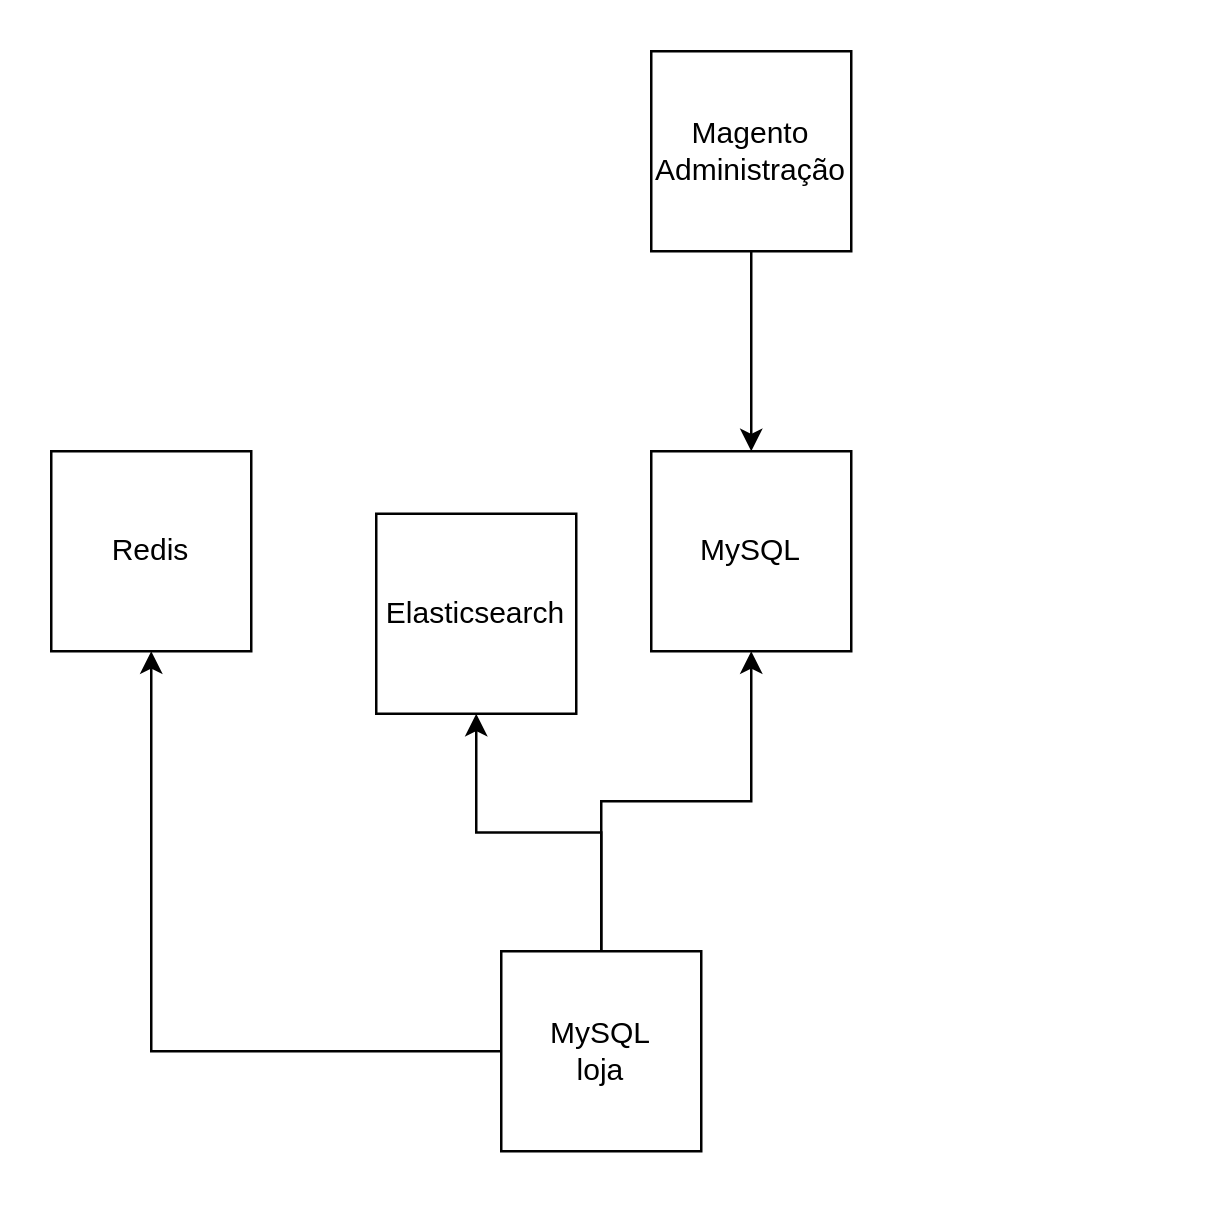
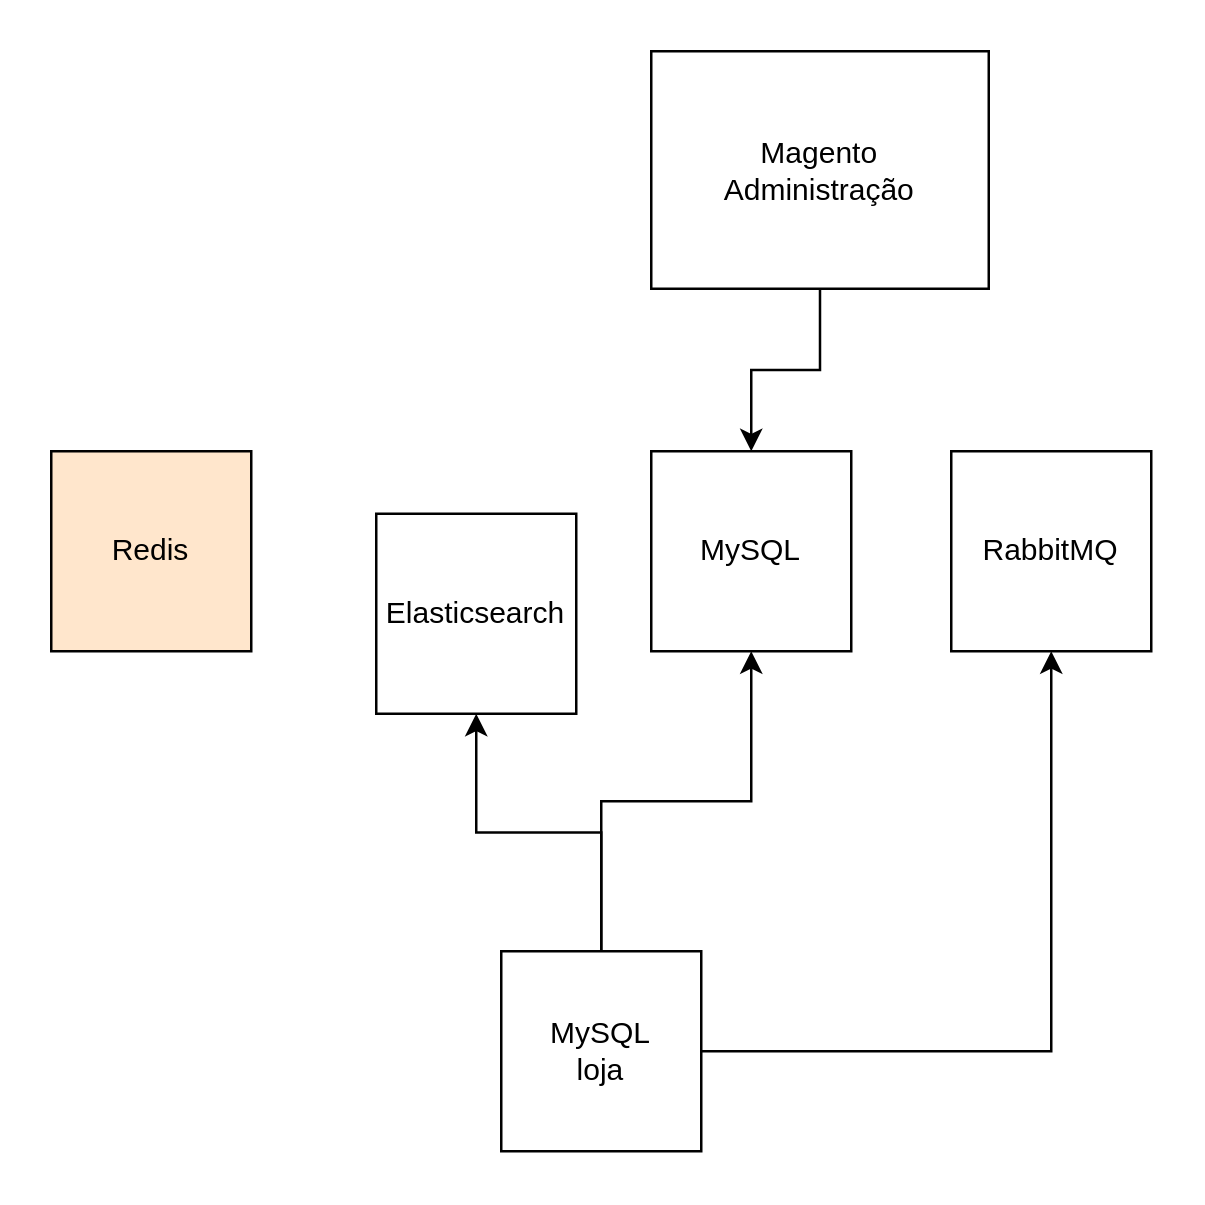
(751, 151) -> (820, 170)
(151, 551) -> (151, 551)
none -> (1051, 551)
(151, 1034) -> none
none -> (1051, 1034)
